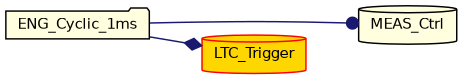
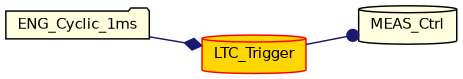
(248, 22) -> (326, 40)
